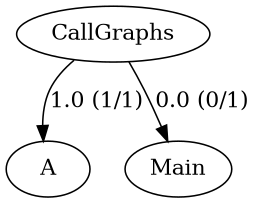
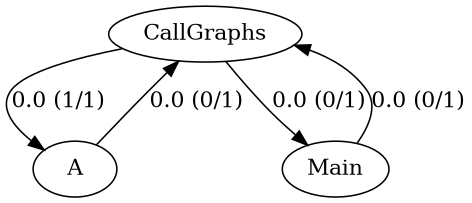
none -> (362, 85)
(97, 102) -> (59, 102)
none -> (131, 108)
